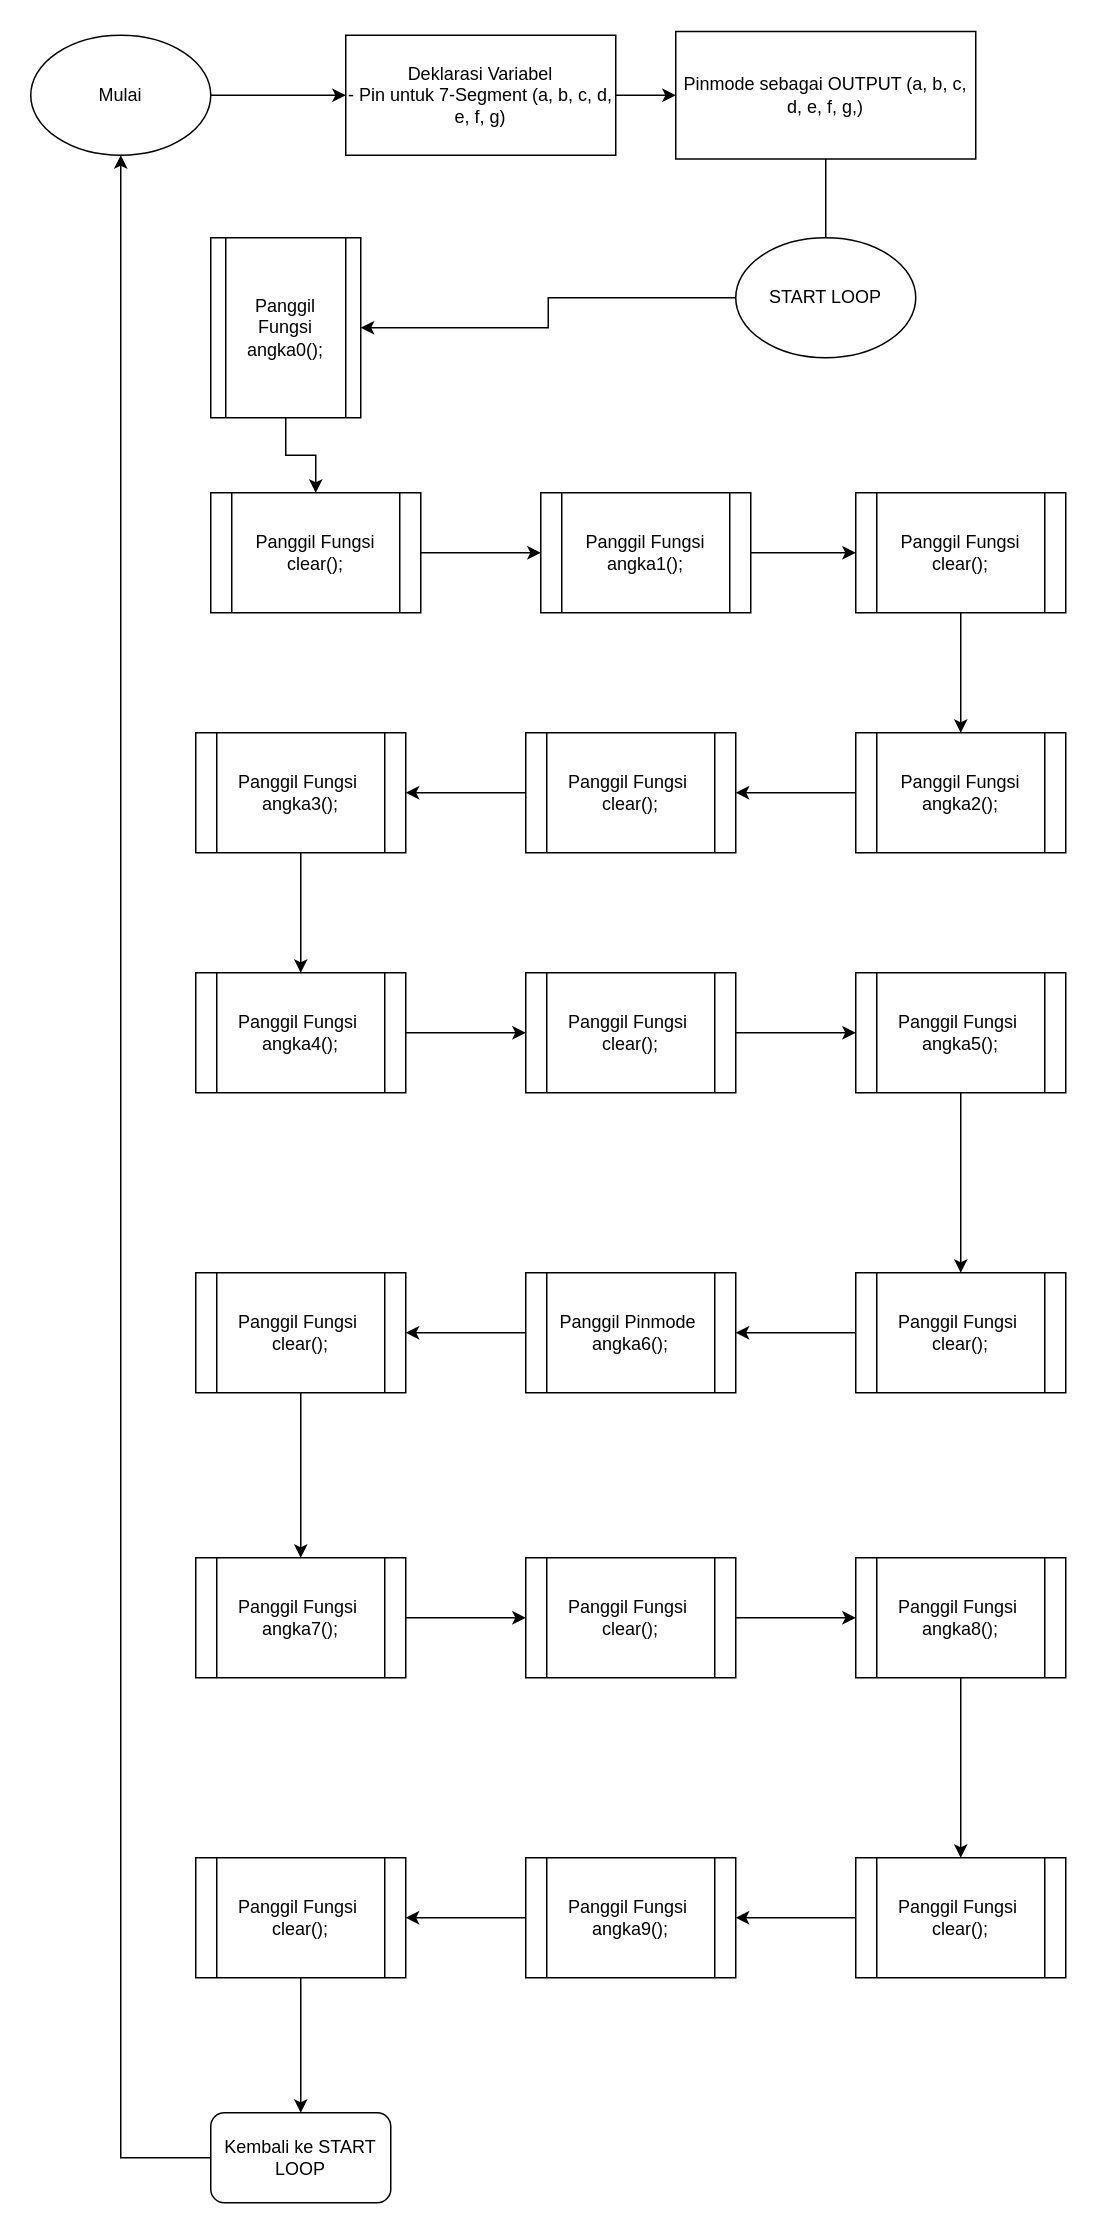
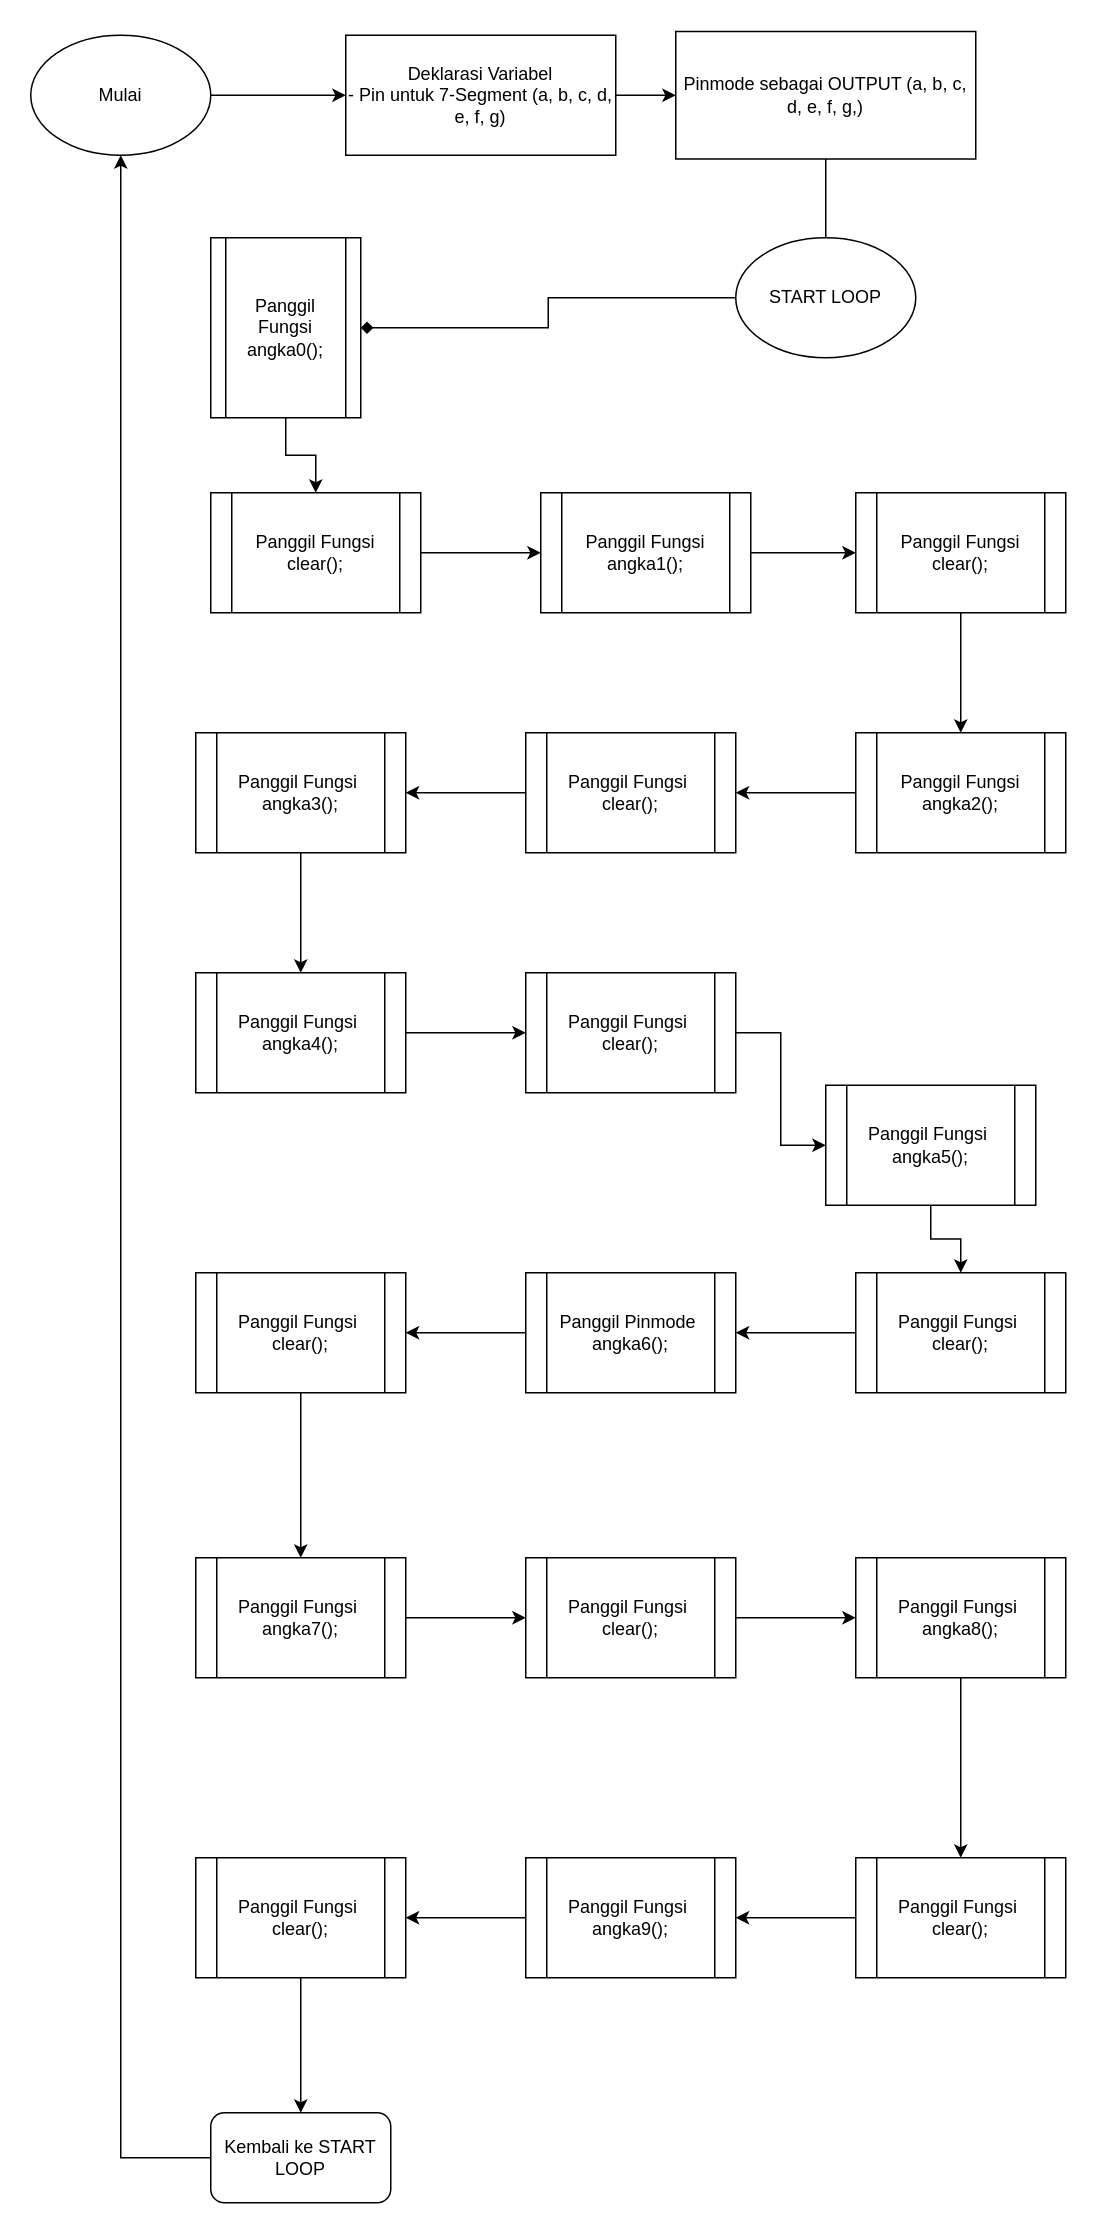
(372, 328) -> (373, 328)
(961, 1033) -> (931, 1145)
